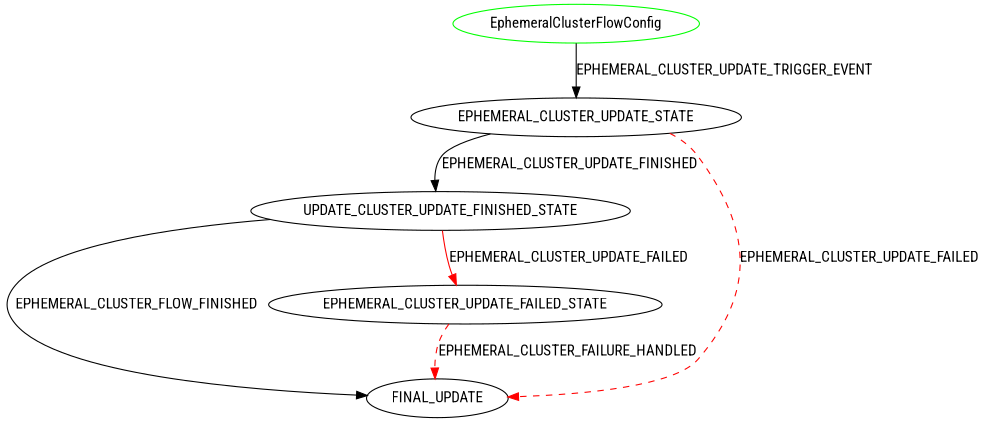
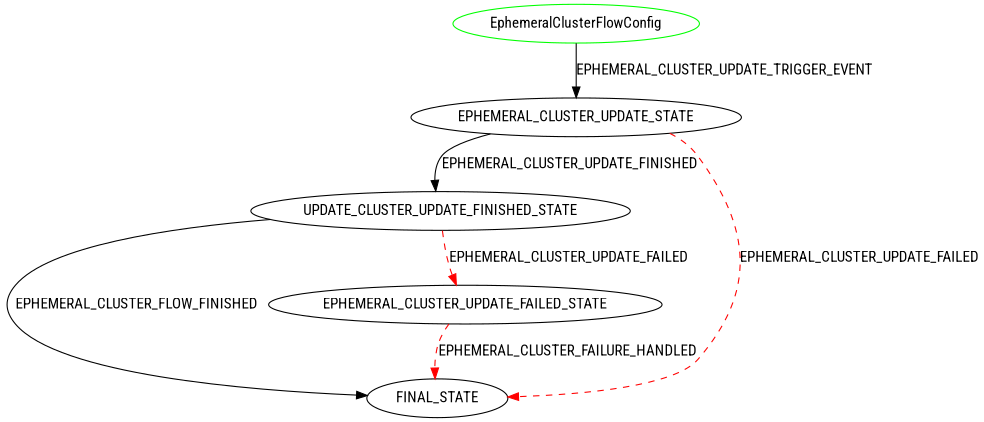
(446, 253) -> (446, 253)
(437, 398) -> (437, 398)
